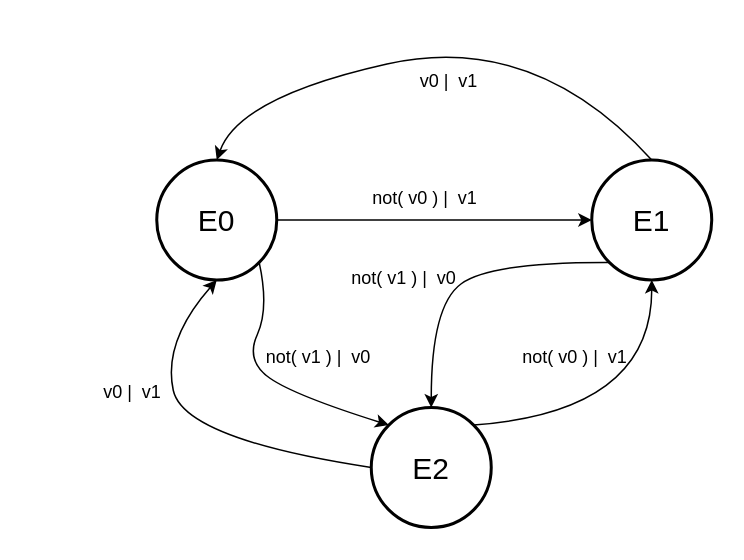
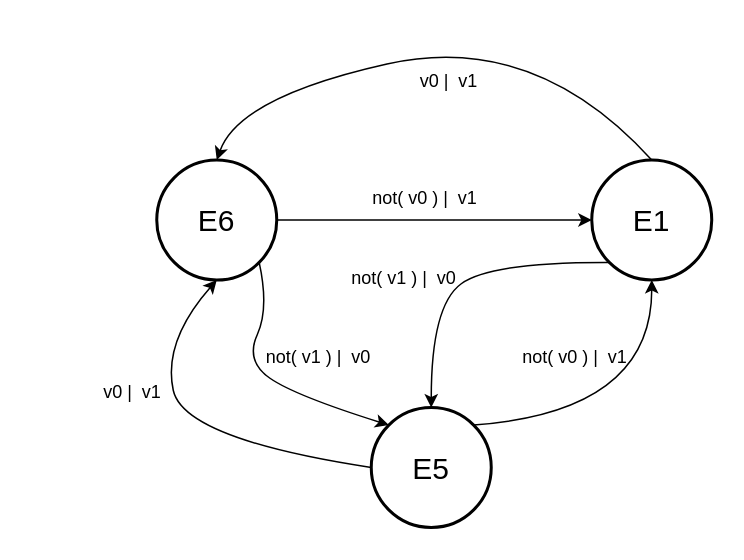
(217, 220) -> (217, 220)
(431, 467) -> (431, 467)
